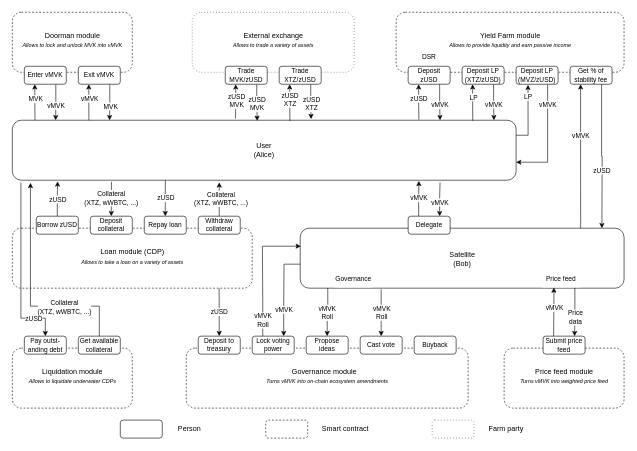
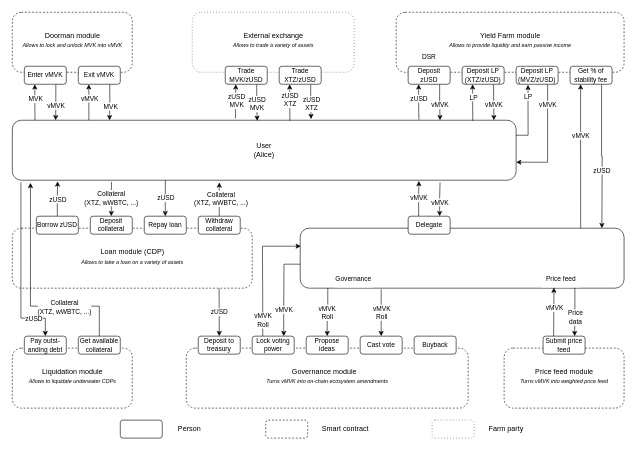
(462, 259) -> none
